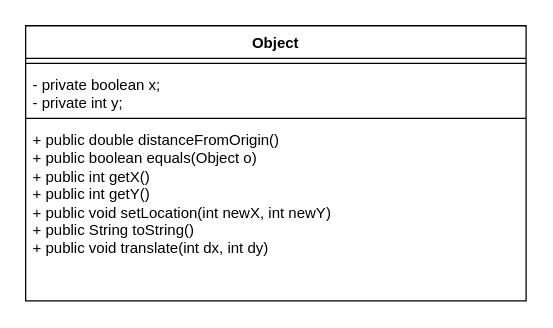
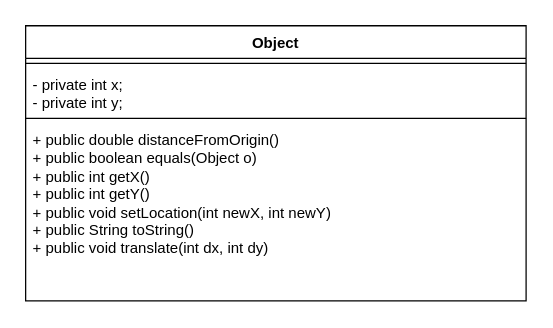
(105, 95) -> (89, 95)
